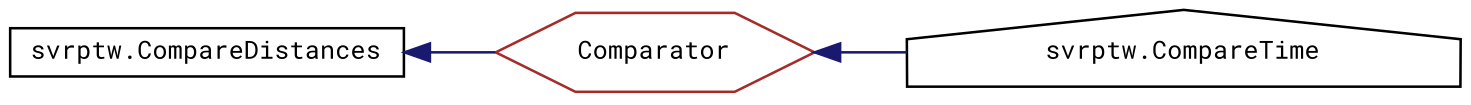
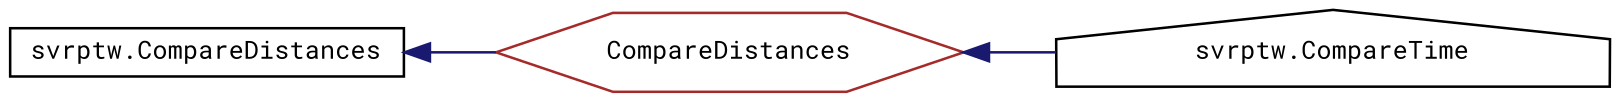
(655, 52) -> (730, 52)
